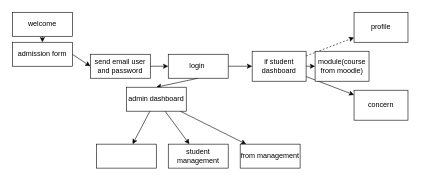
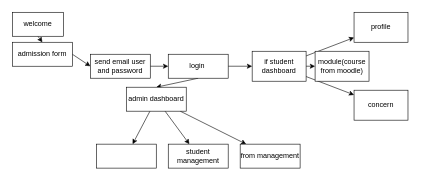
(42, 24) -> (38, 24)
(328, 48) -> (328, 48)
